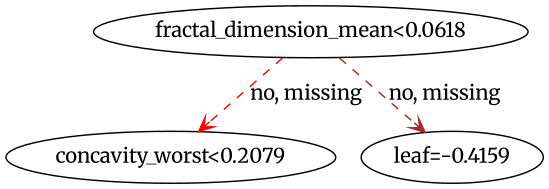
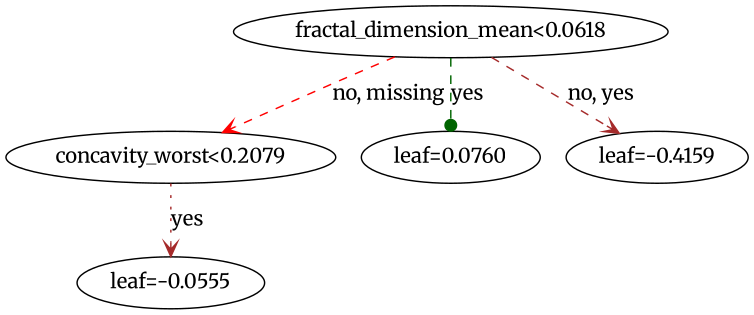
(445, 95) -> (601, 95)
none -> (451, 157)
none -> (171, 283)
